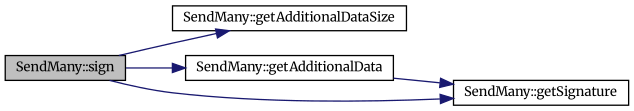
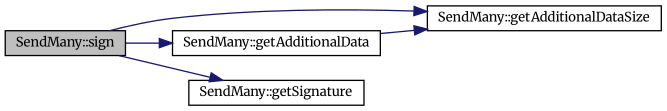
(417, 81) -> (397, 32)
